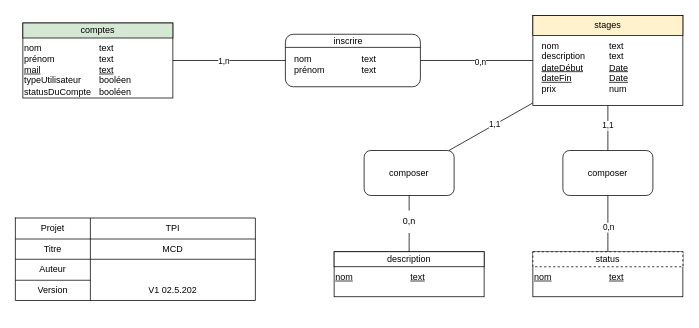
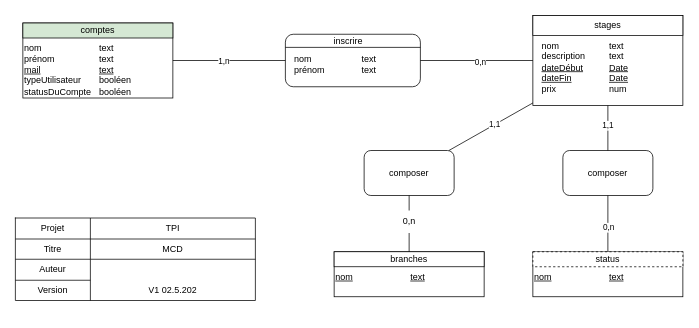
(608, 25) -> (608, 25)
(409, 259) -> (409, 259)
